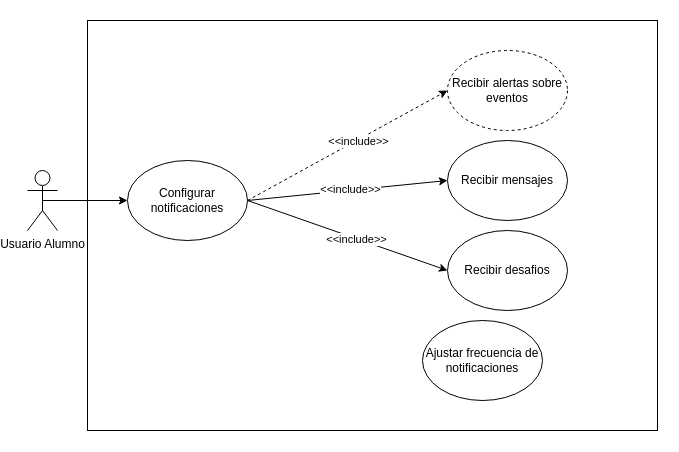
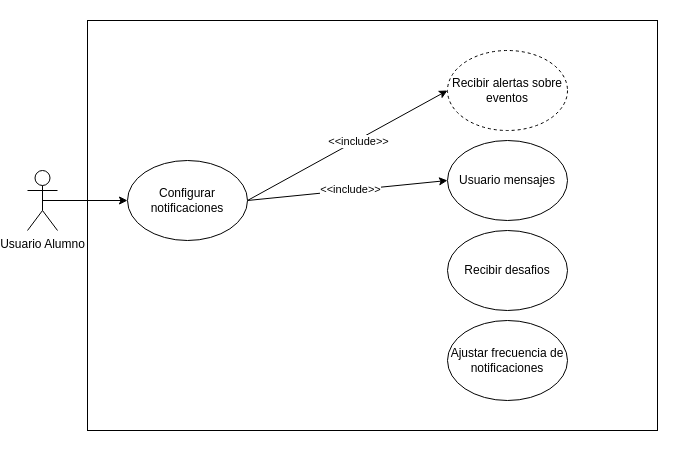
(298, 173) -> (298, 173)
(508, 181) -> (508, 181)
(345, 235) -> none
(483, 361) -> (508, 361)
